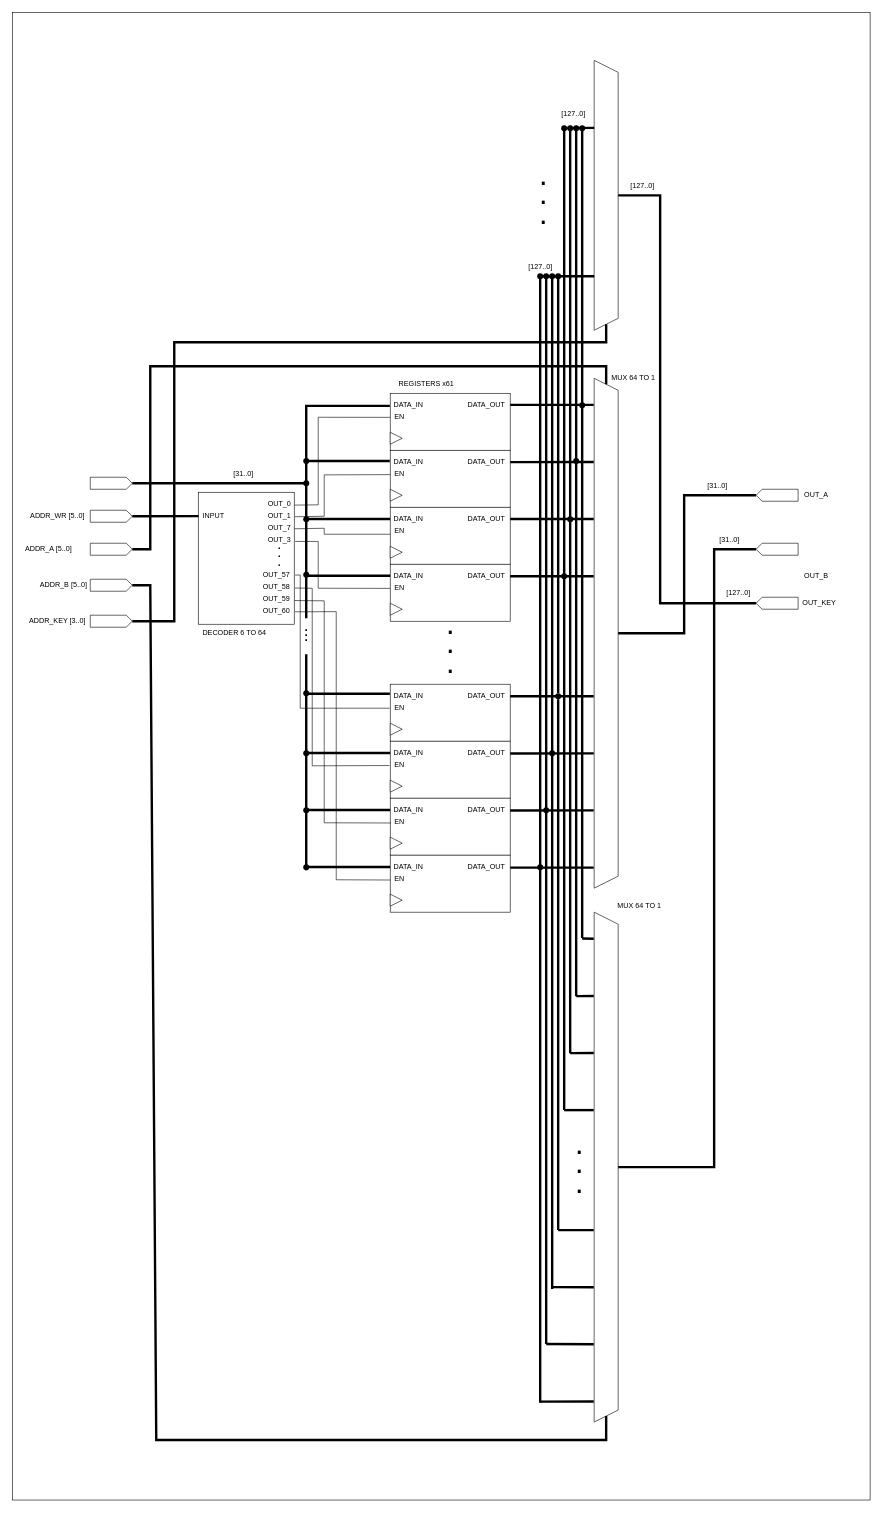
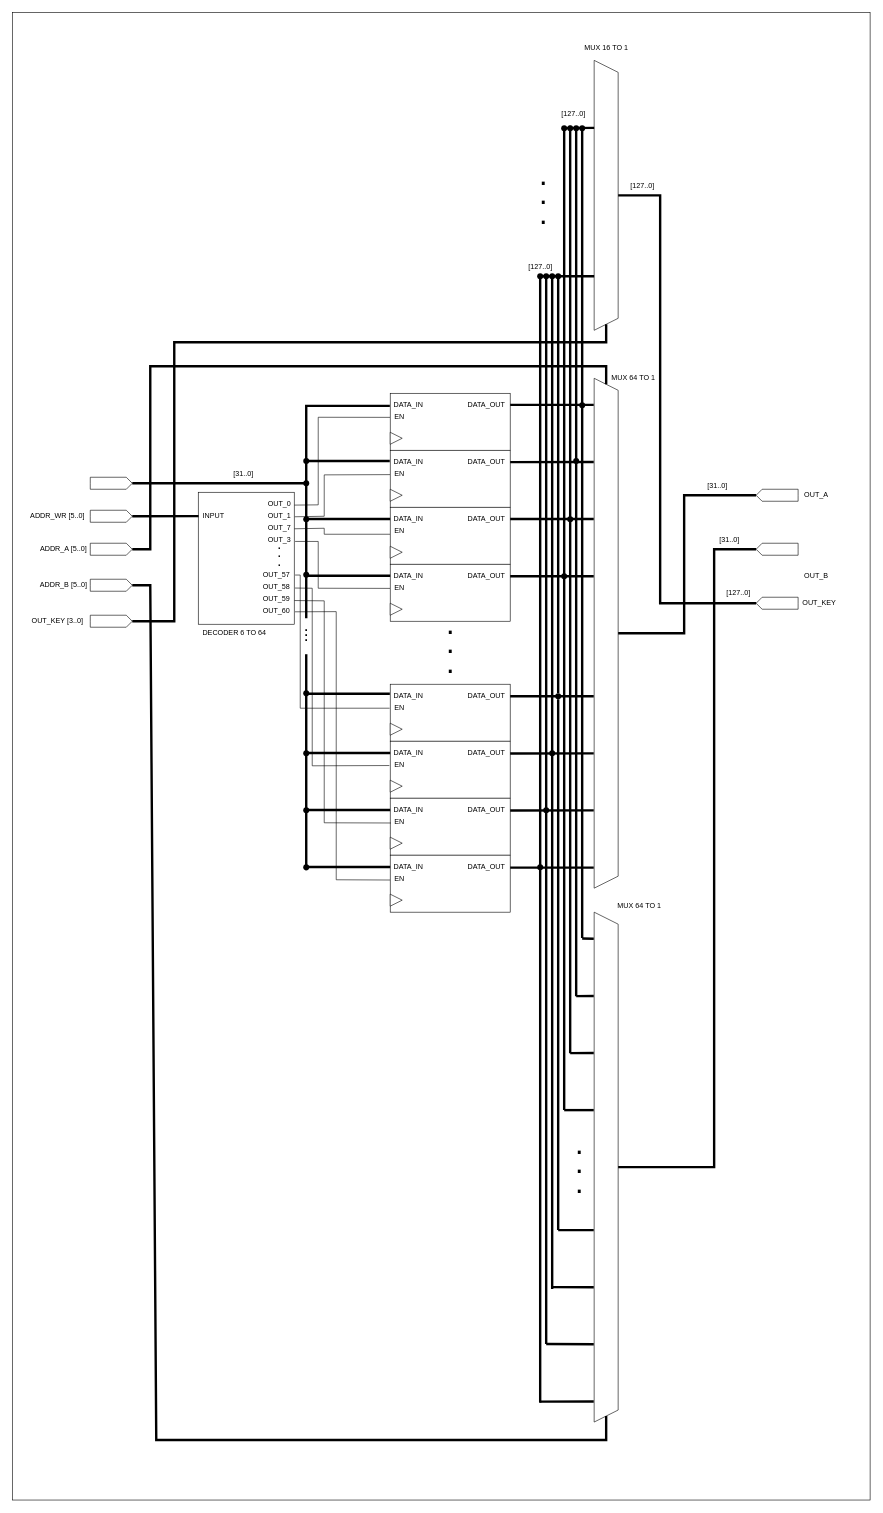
none -> (606, 48)
(426, 384) -> none
(48, 549) -> (63, 549)
(58, 621) -> (58, 621)
